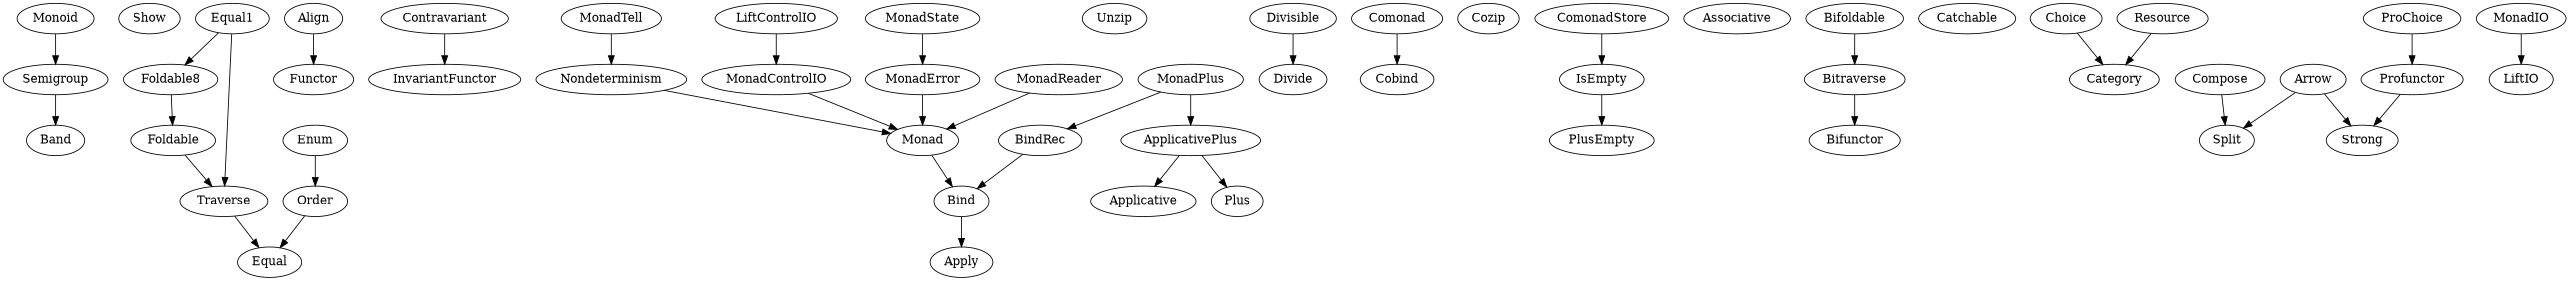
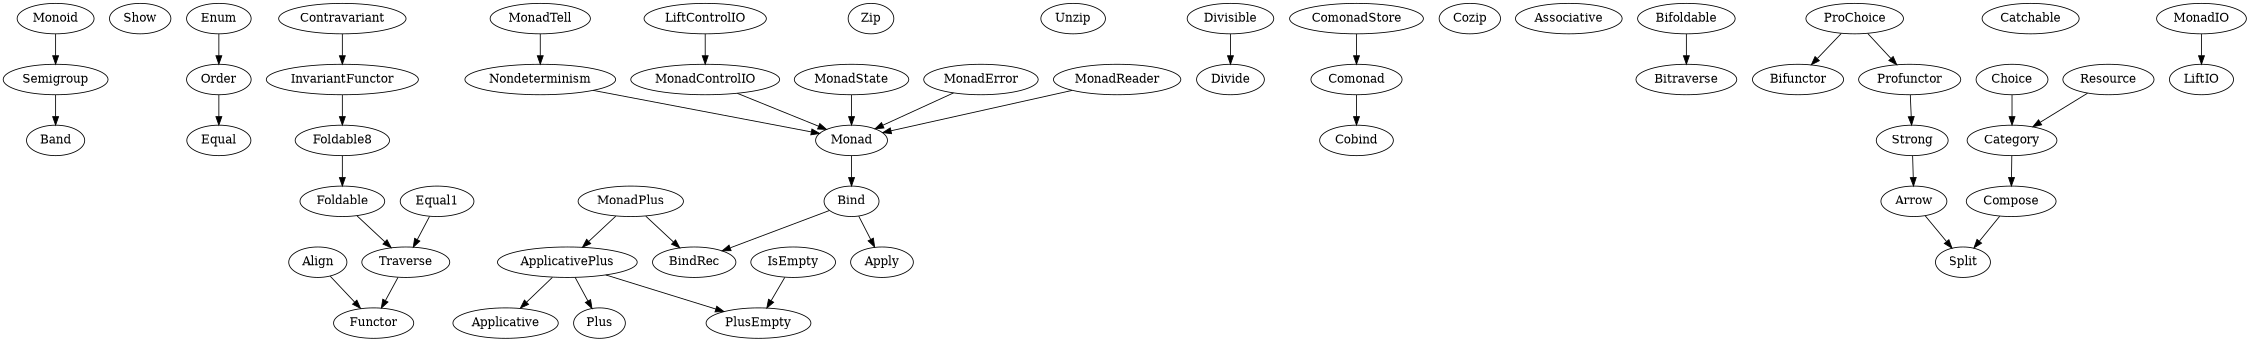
none -> (871, 19)
(923, 45) -> (852, 106)
(1602, 45) -> (1356, 45)
(205, 46) -> (342, 106)
(1855, 106) -> (1829, 46)
(2335, 107) -> (1913, 167)
none -> (2012, 167)
(1003, 169) -> (780, 229)
(244, 228) -> (392, 289)
none -> (661, 292)
